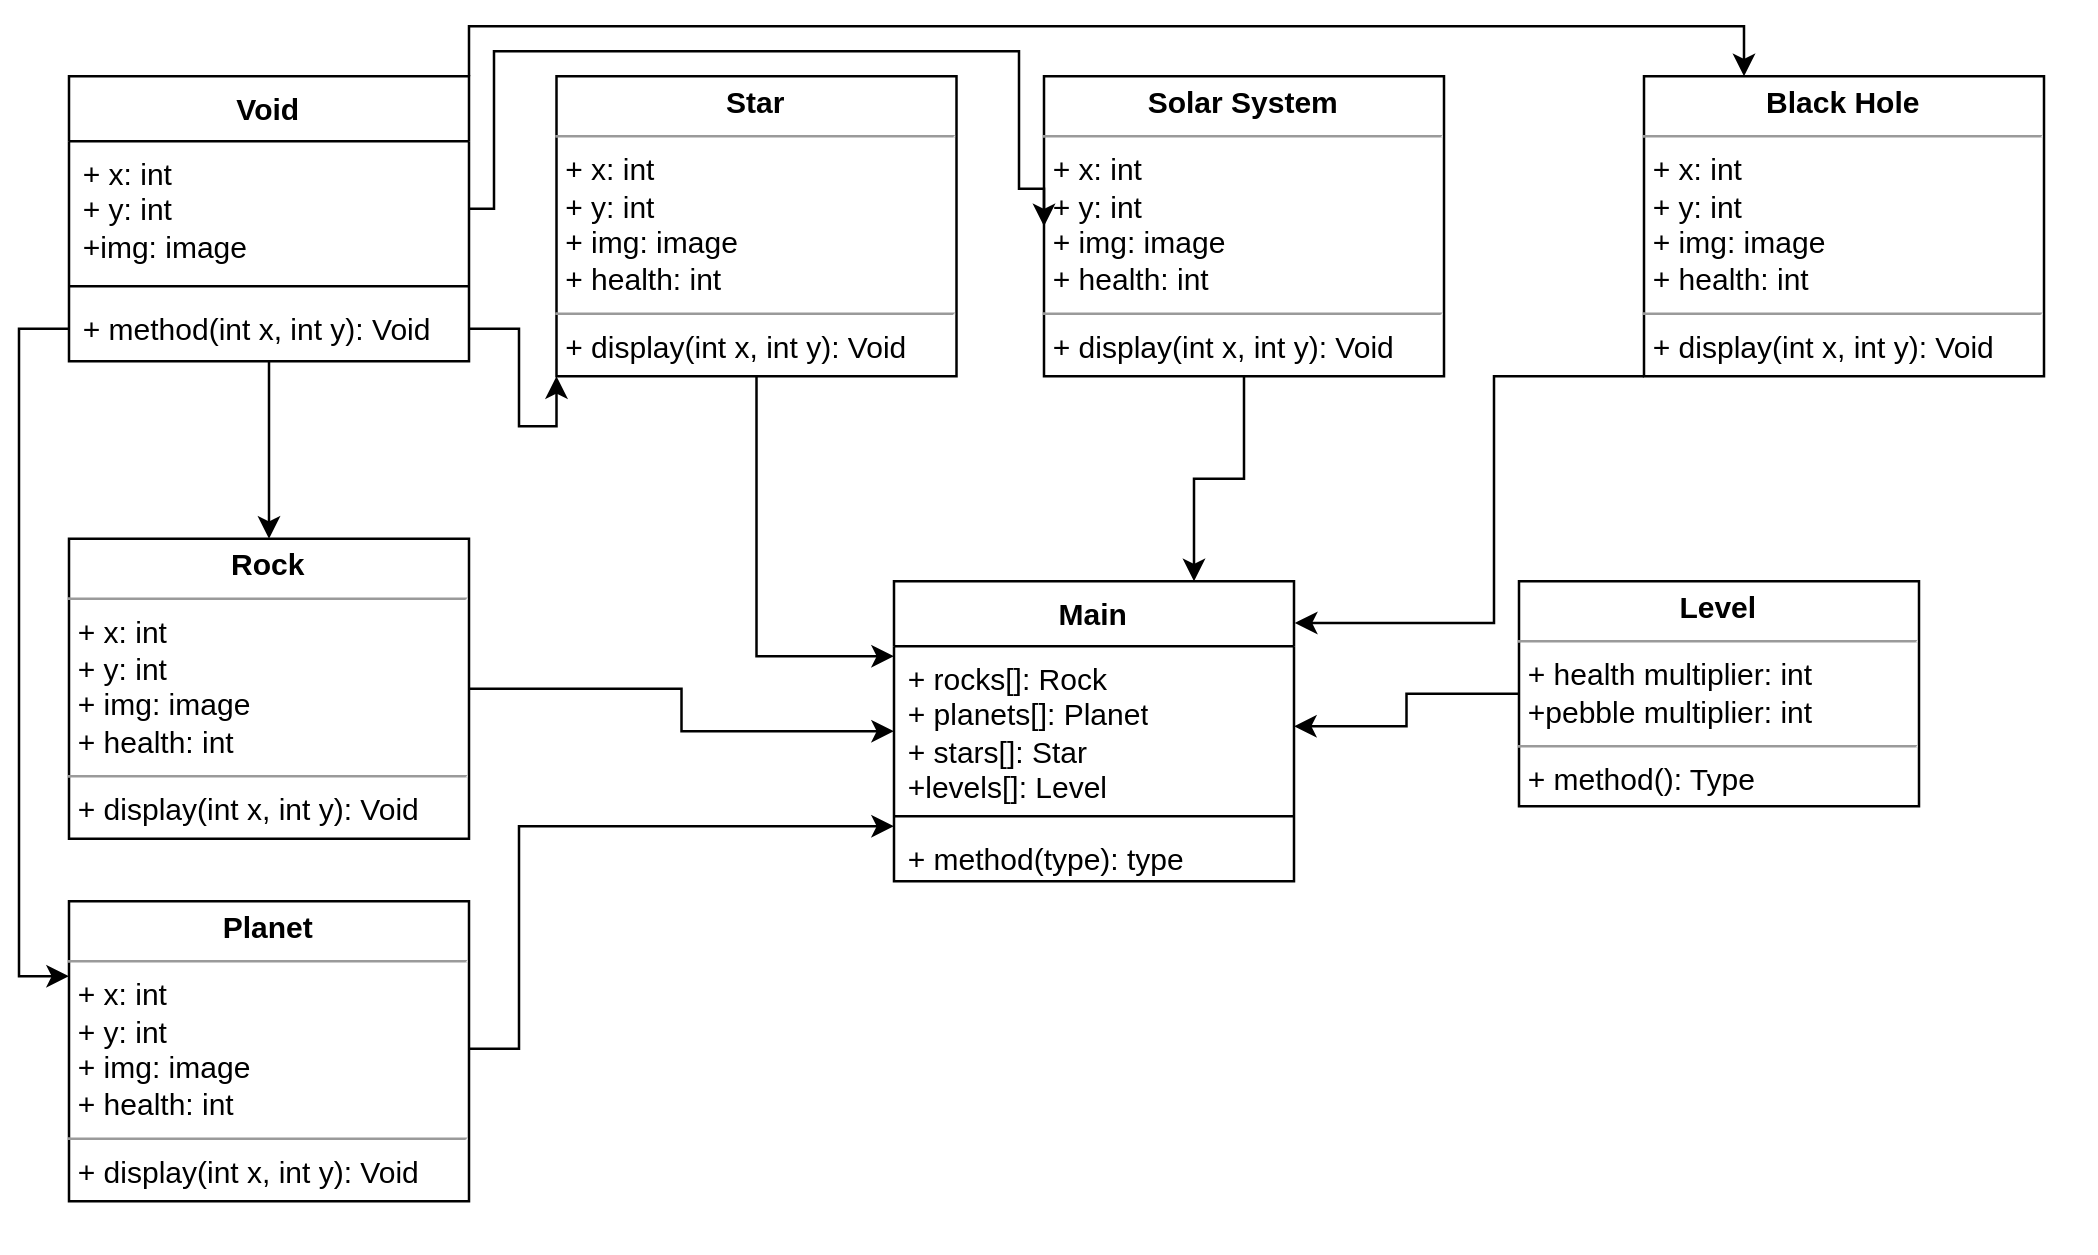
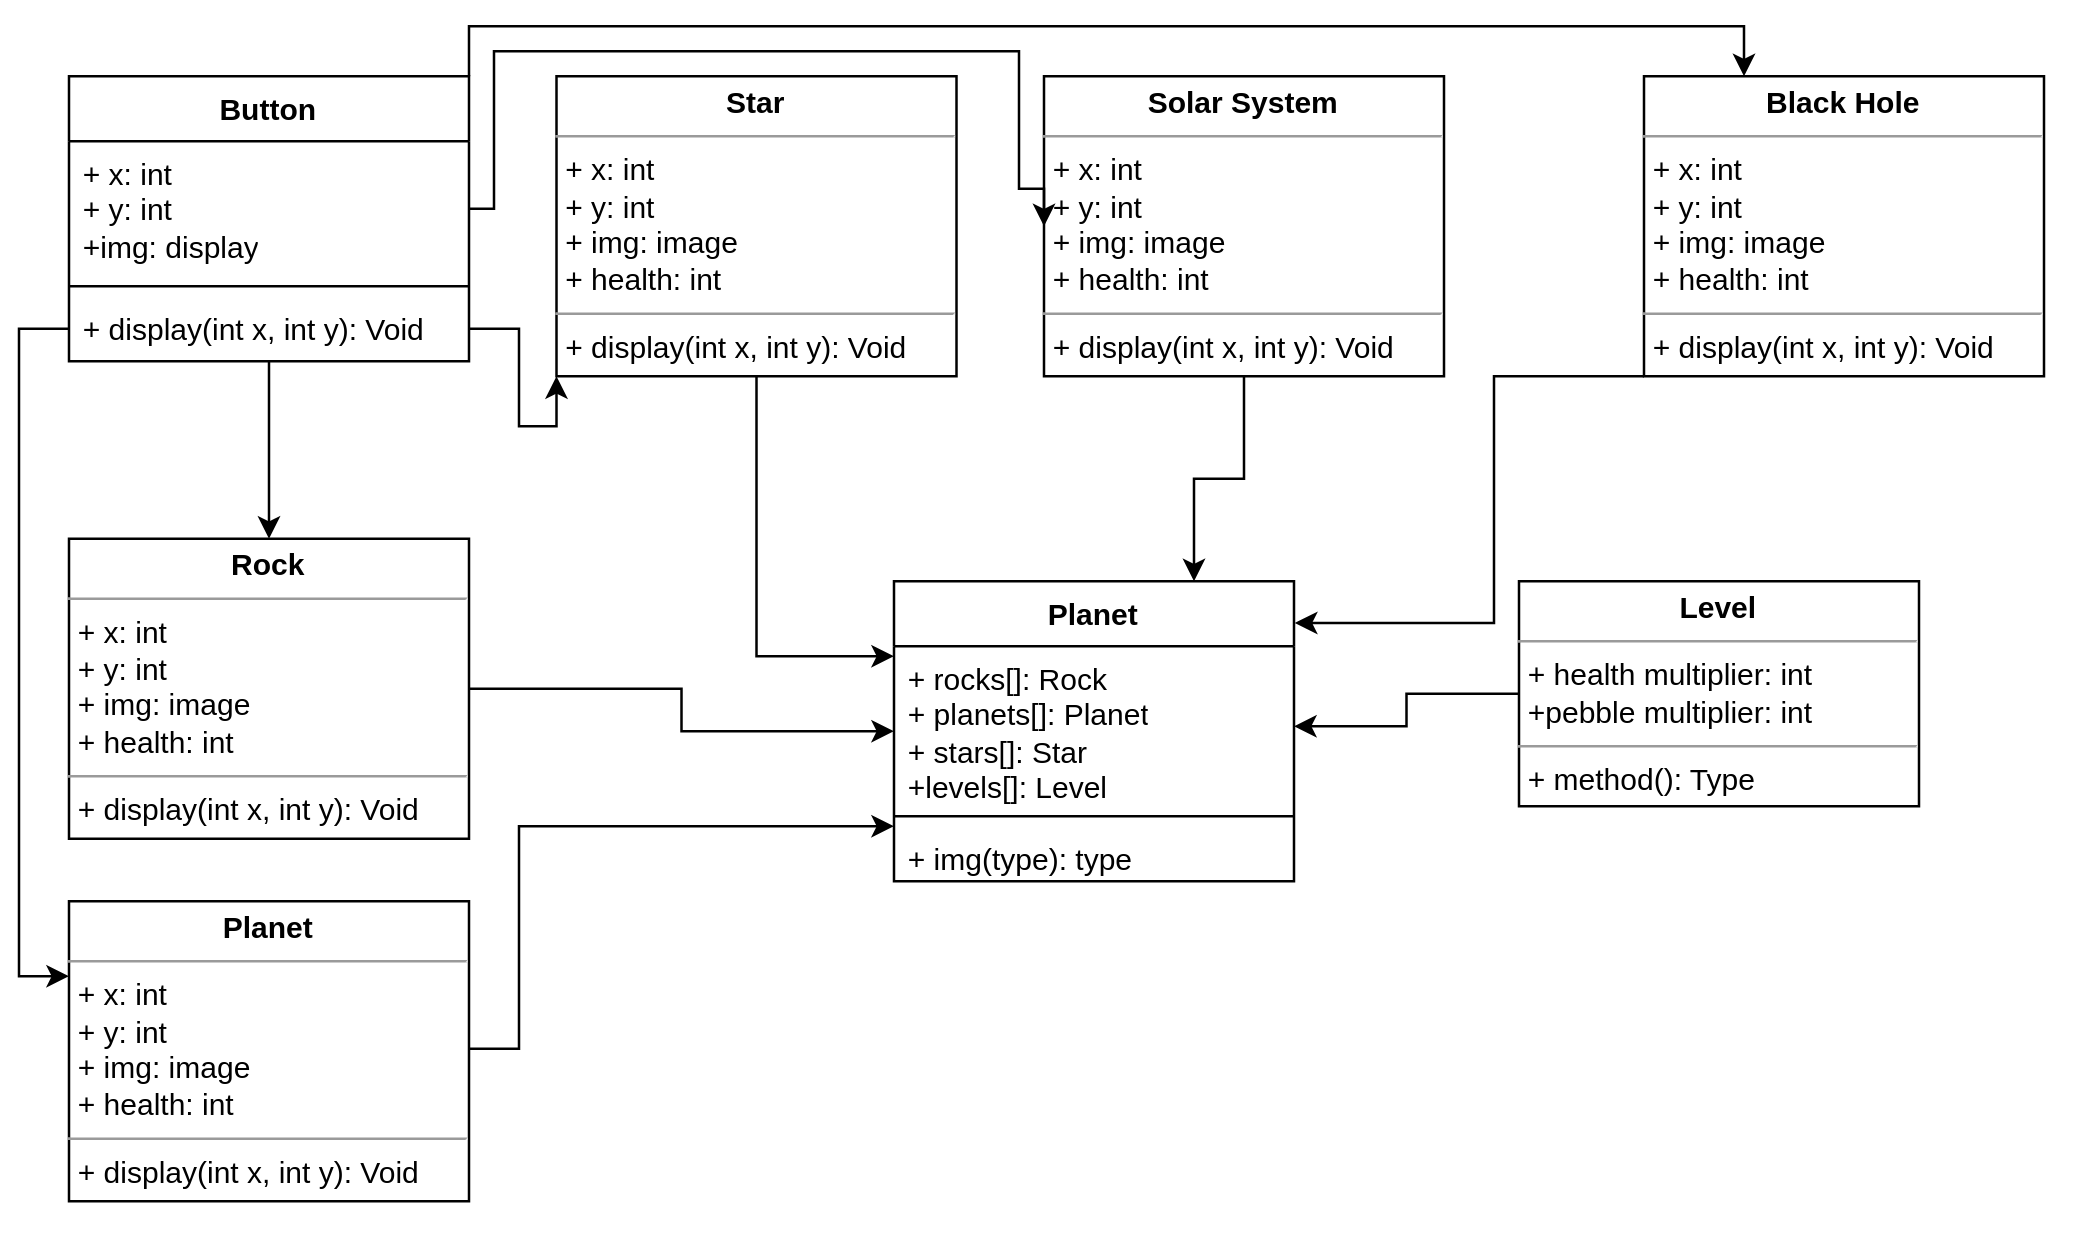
(269, 112) -> (269, 112)
(161, 213) -> (173, 213)
(271, 350) -> (271, 350)
(1094, 617) -> (1094, 617)
(1065, 862) -> (1036, 862)
